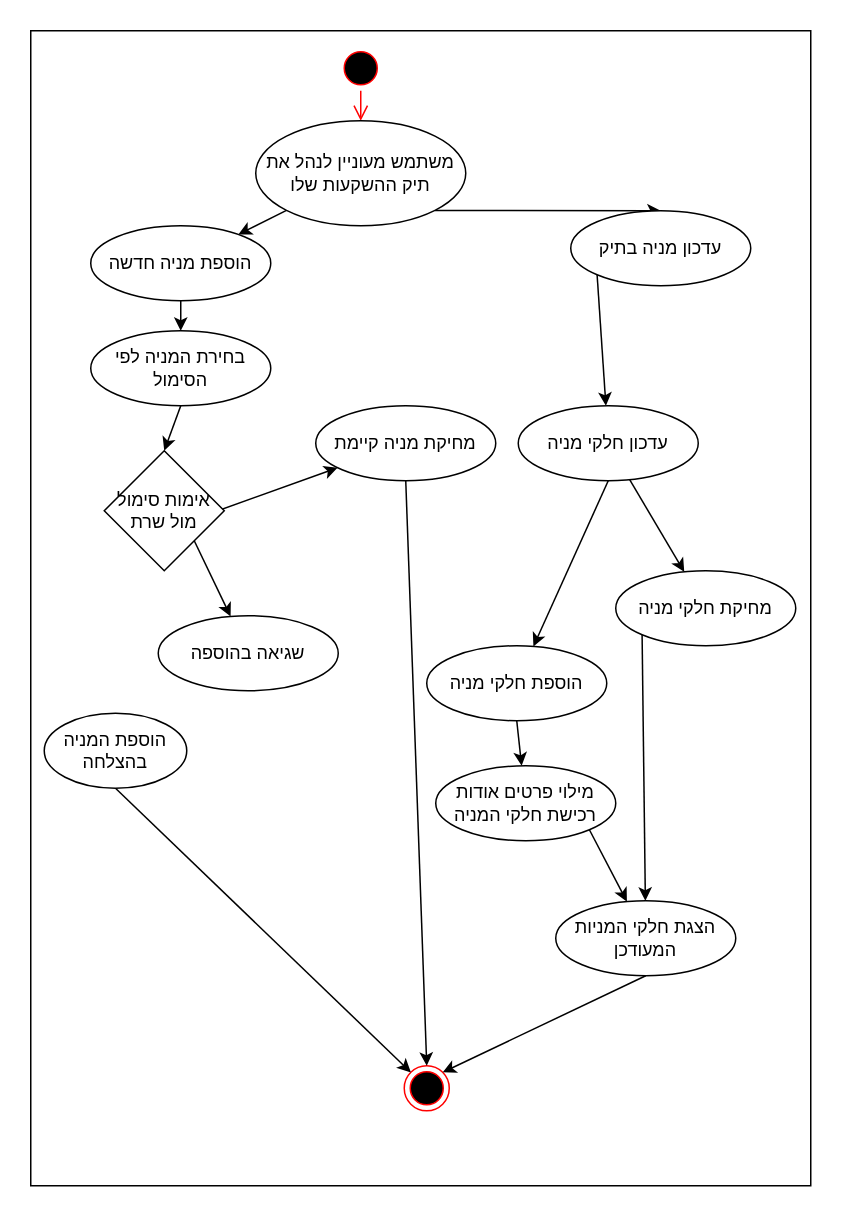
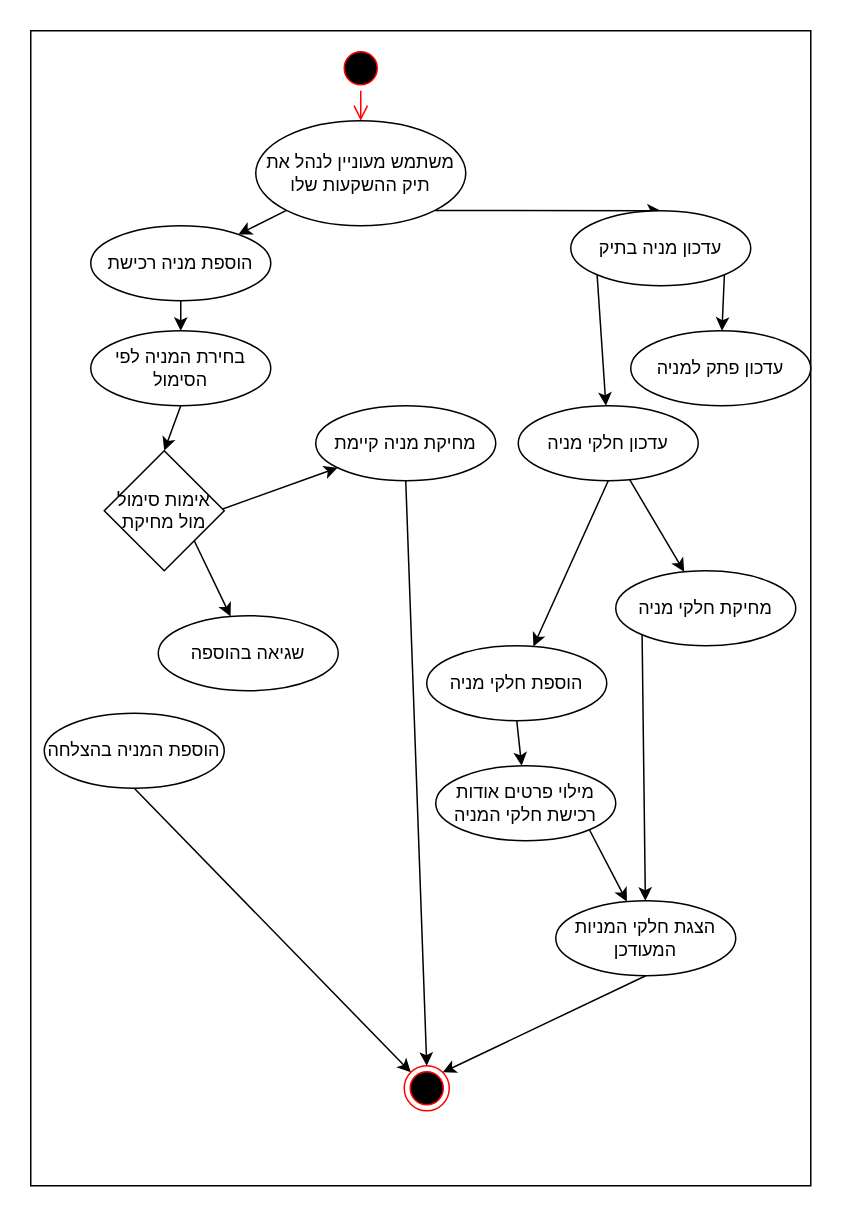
(181, 263) -> (181, 263)
none -> (723, 298)
none -> (721, 368)
(164, 511) -> (164, 511)
(116, 751) -> (134, 751)
